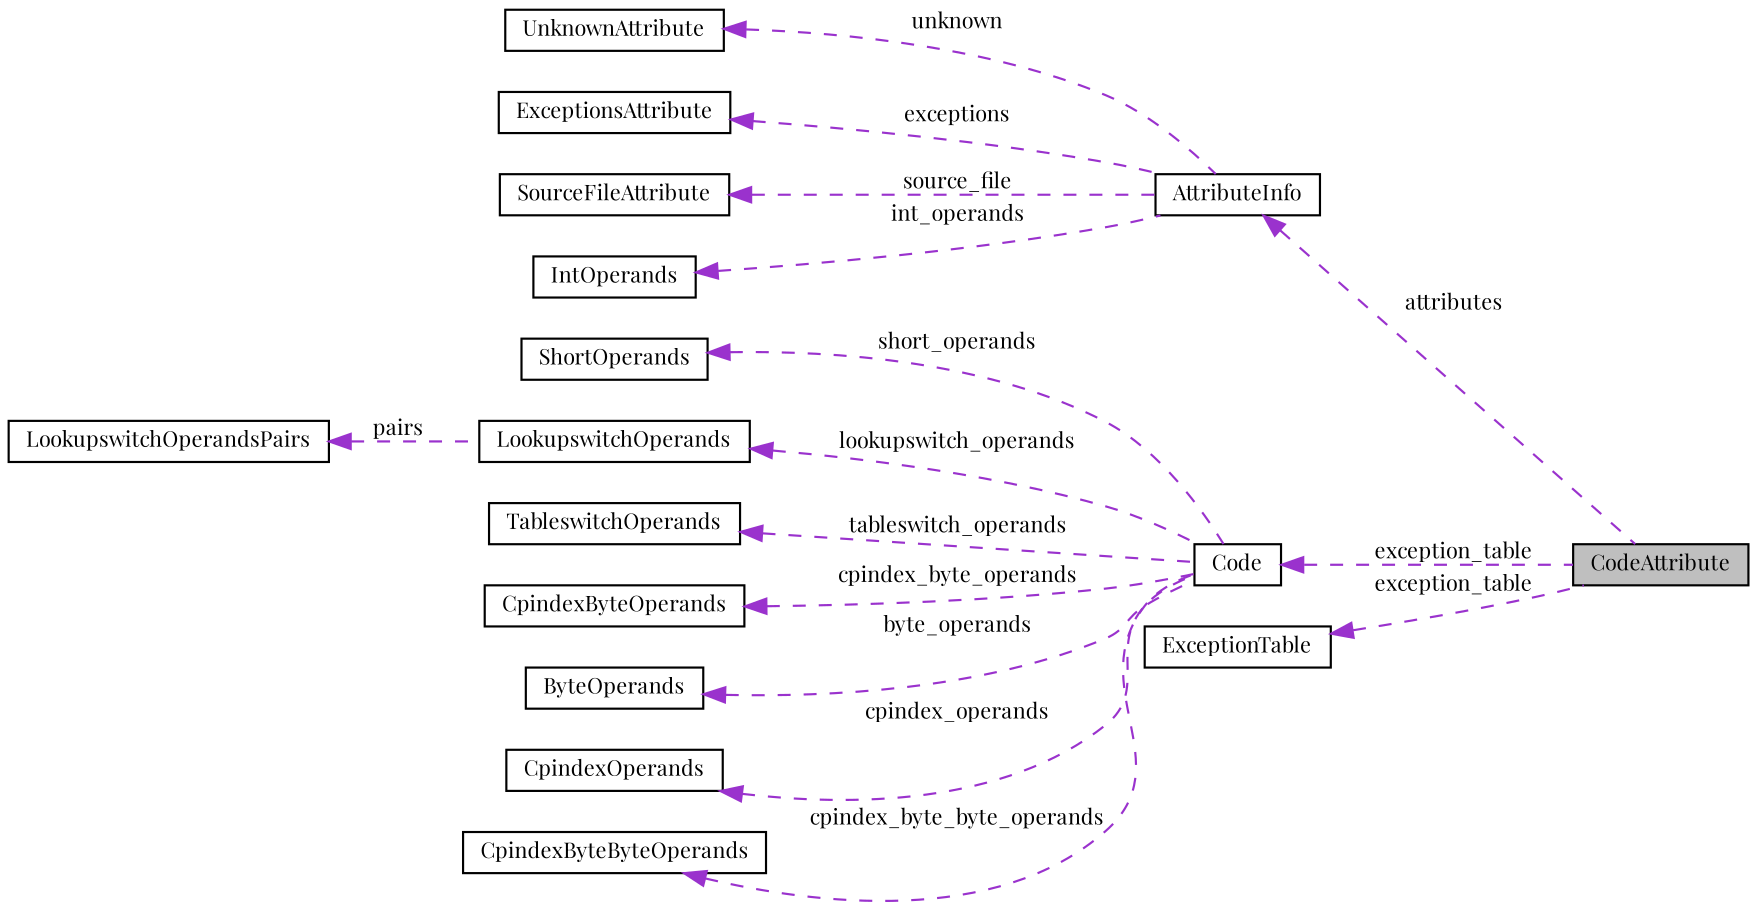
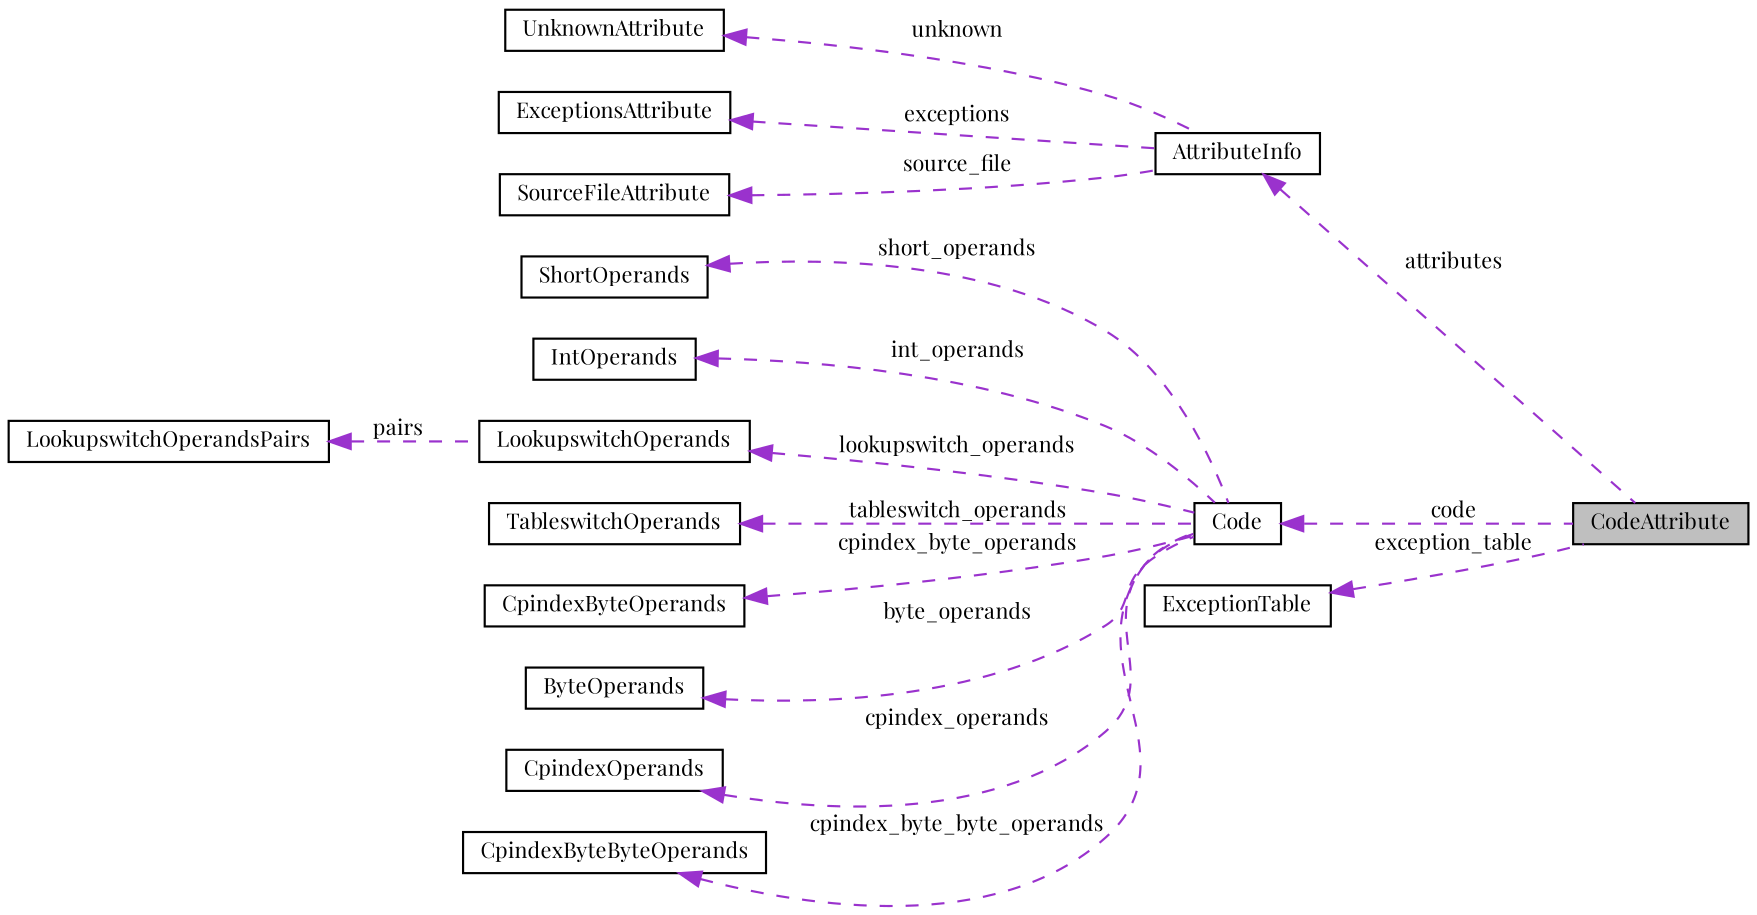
(940, 251) -> (981, 388)
(1452, 553) -> (1452, 512)
